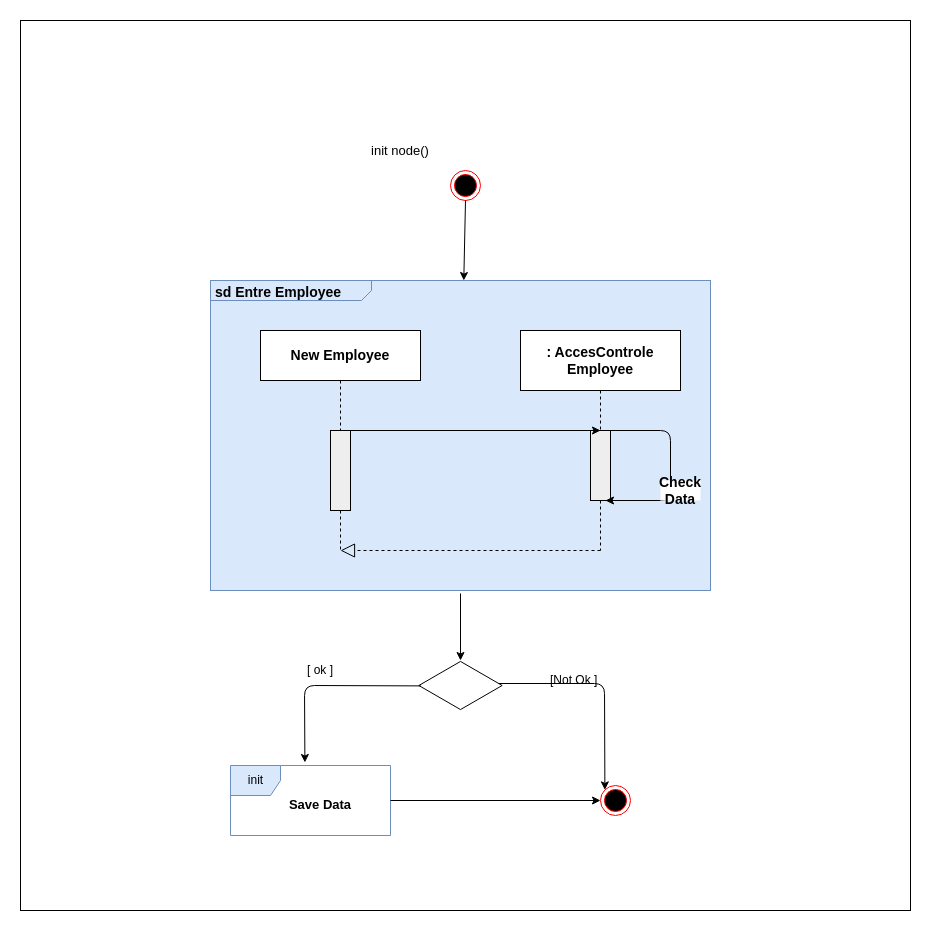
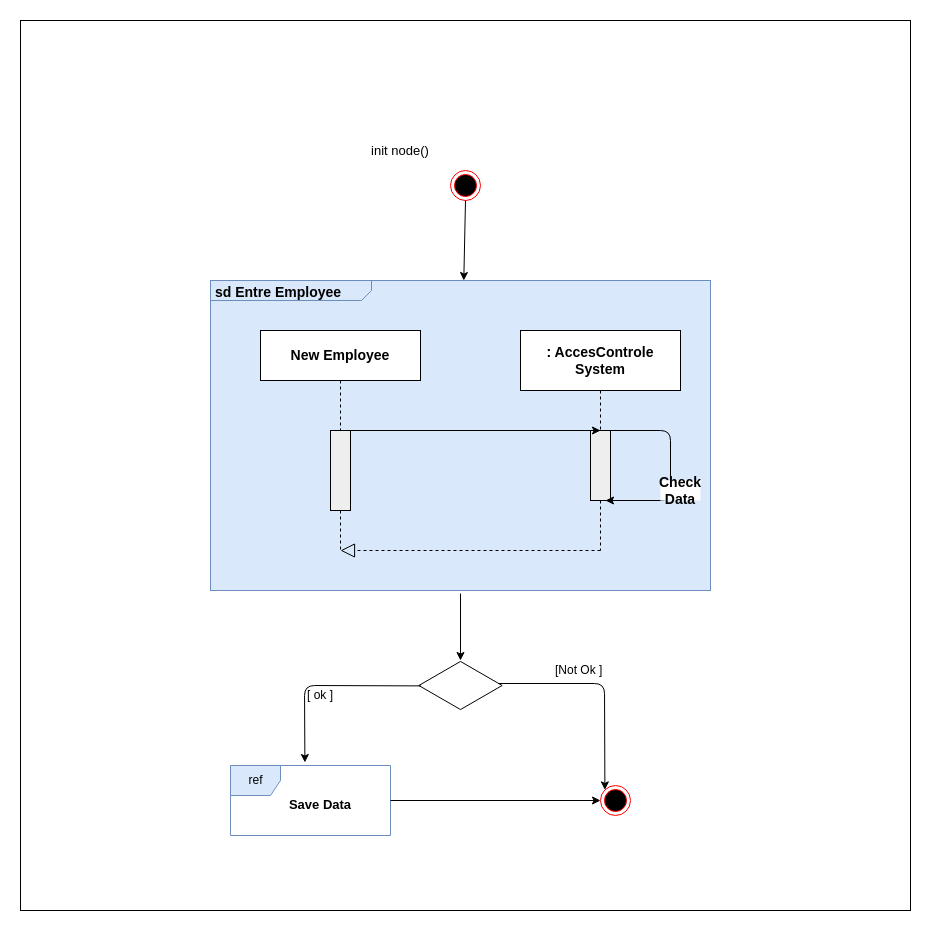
(601, 361) -> (601, 361)
(321, 671) -> (321, 696)
(573, 681) -> (578, 671)
(256, 781) -> (256, 781)
